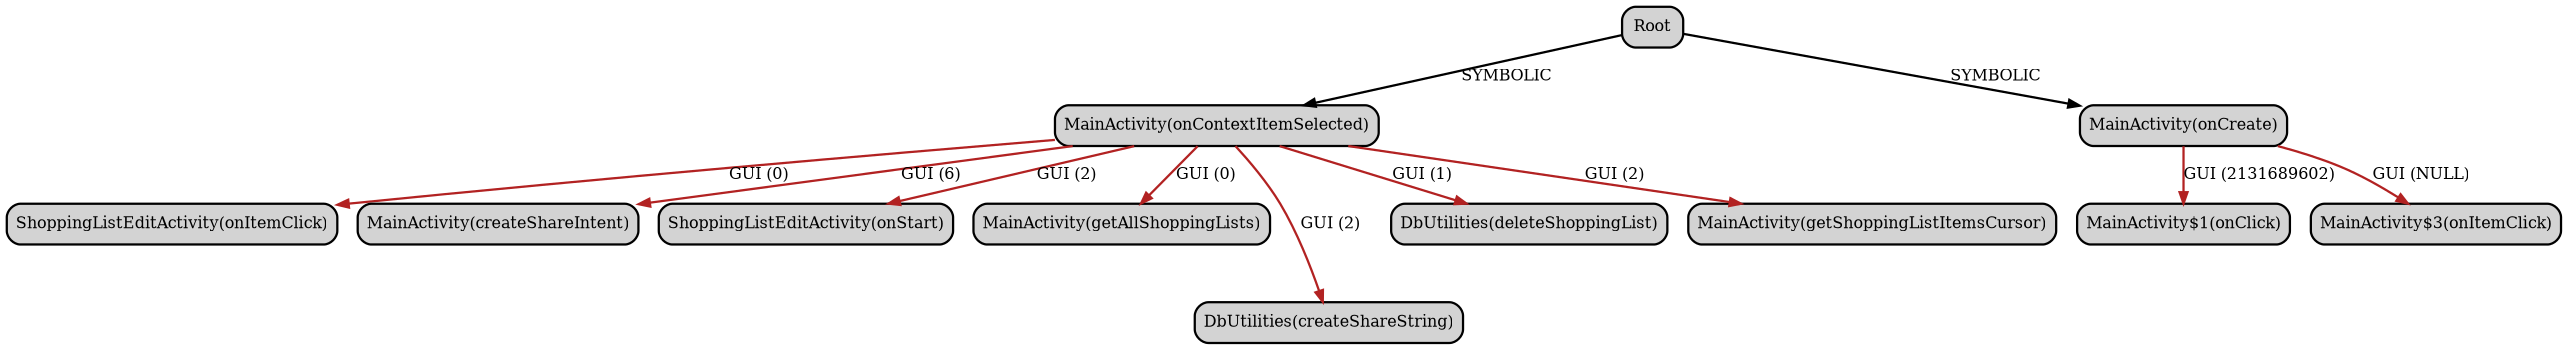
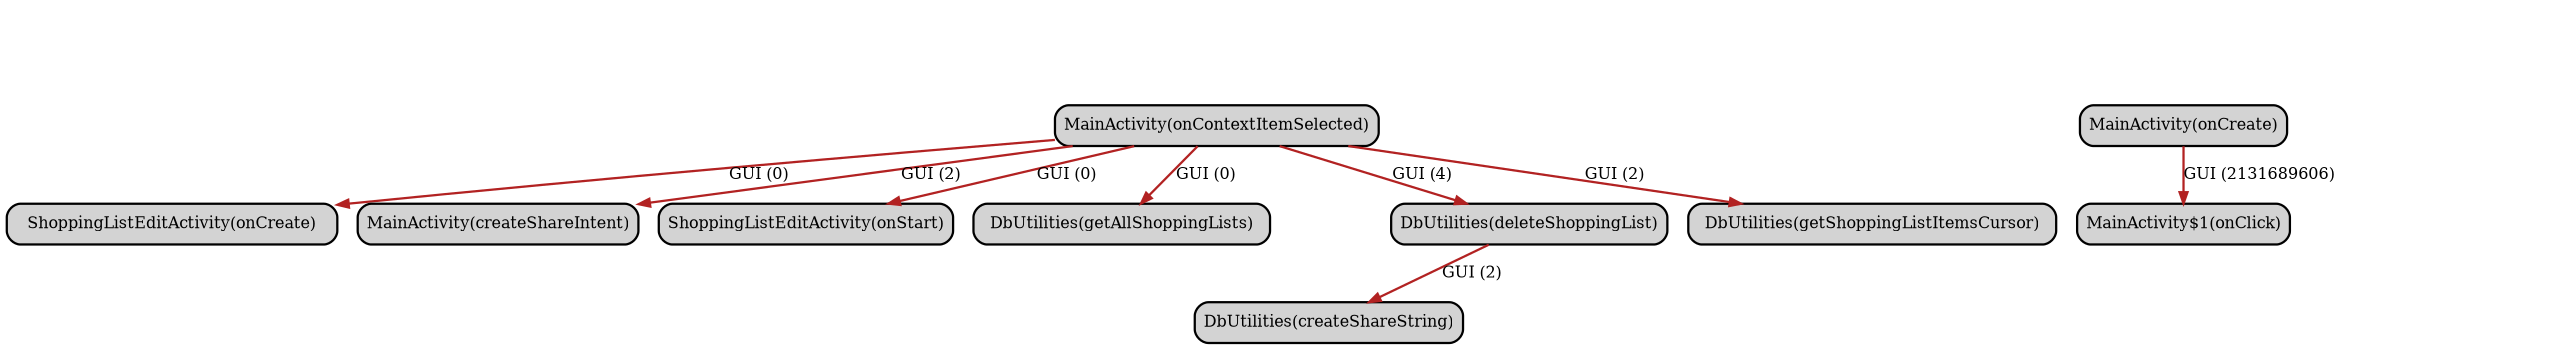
(1653, 27) -> none
(931, 175) -> (931, 175)
(1067, 175) -> (1067, 175)
(1422, 175) -> (1422, 175)
(2259, 175) -> (2259, 175)
(1286, 214) -> (1434, 271)
(172, 224) -> (172, 224)
(1122, 224) -> (1122, 224)
(1872, 224) -> (1872, 224)
(2436, 224) -> none
